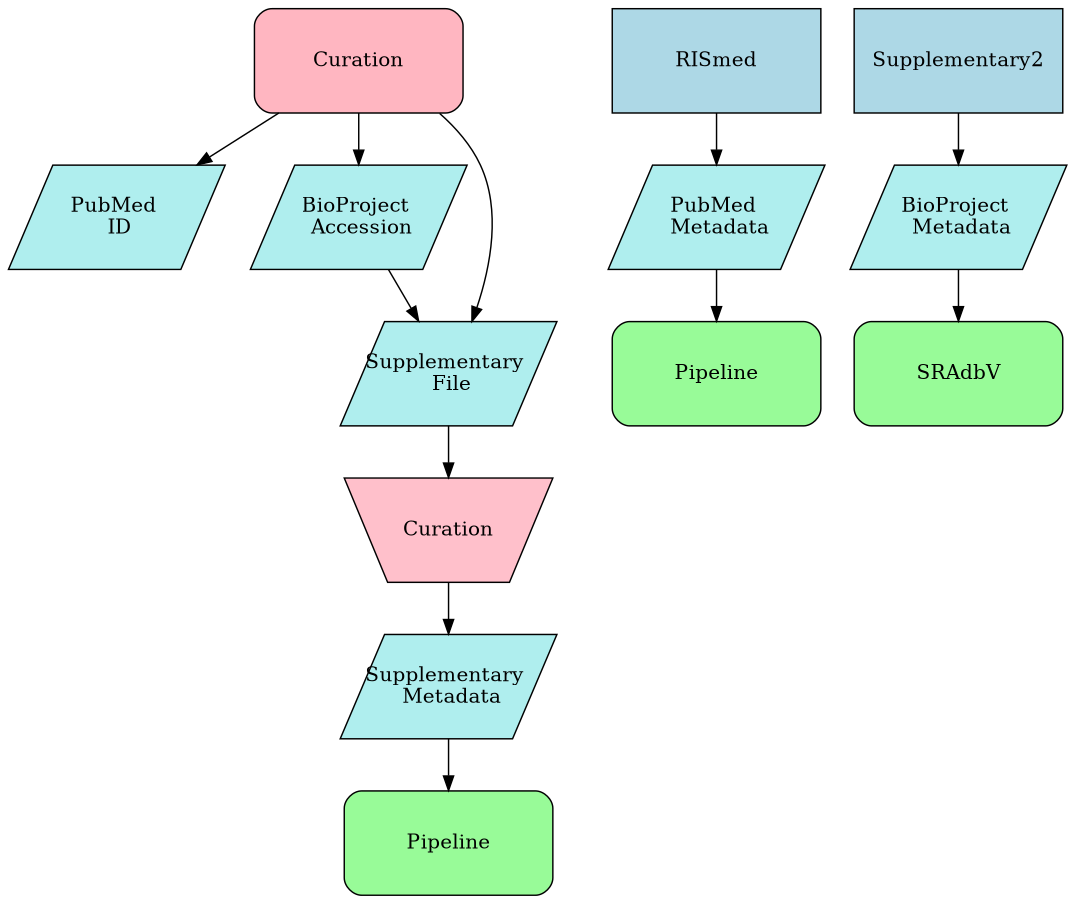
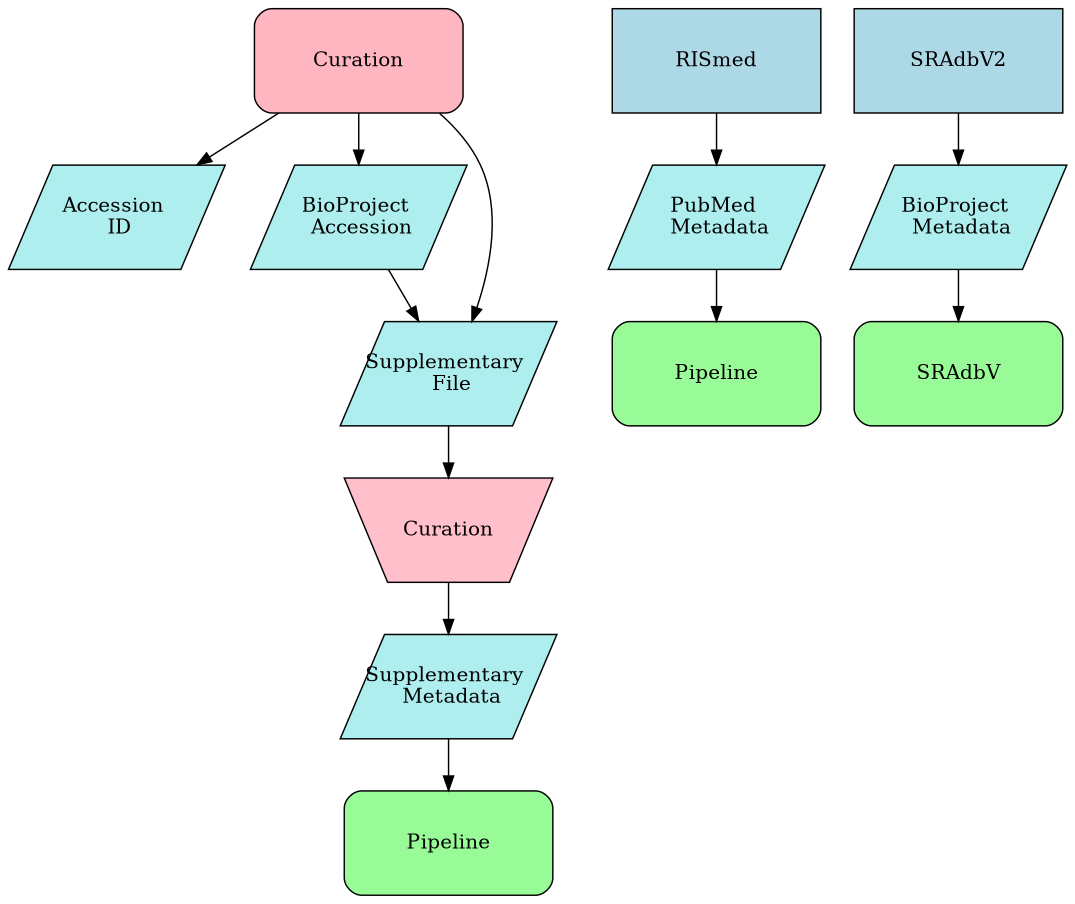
(958, 61) -> (958, 61)
(117, 217) -> (117, 217)
